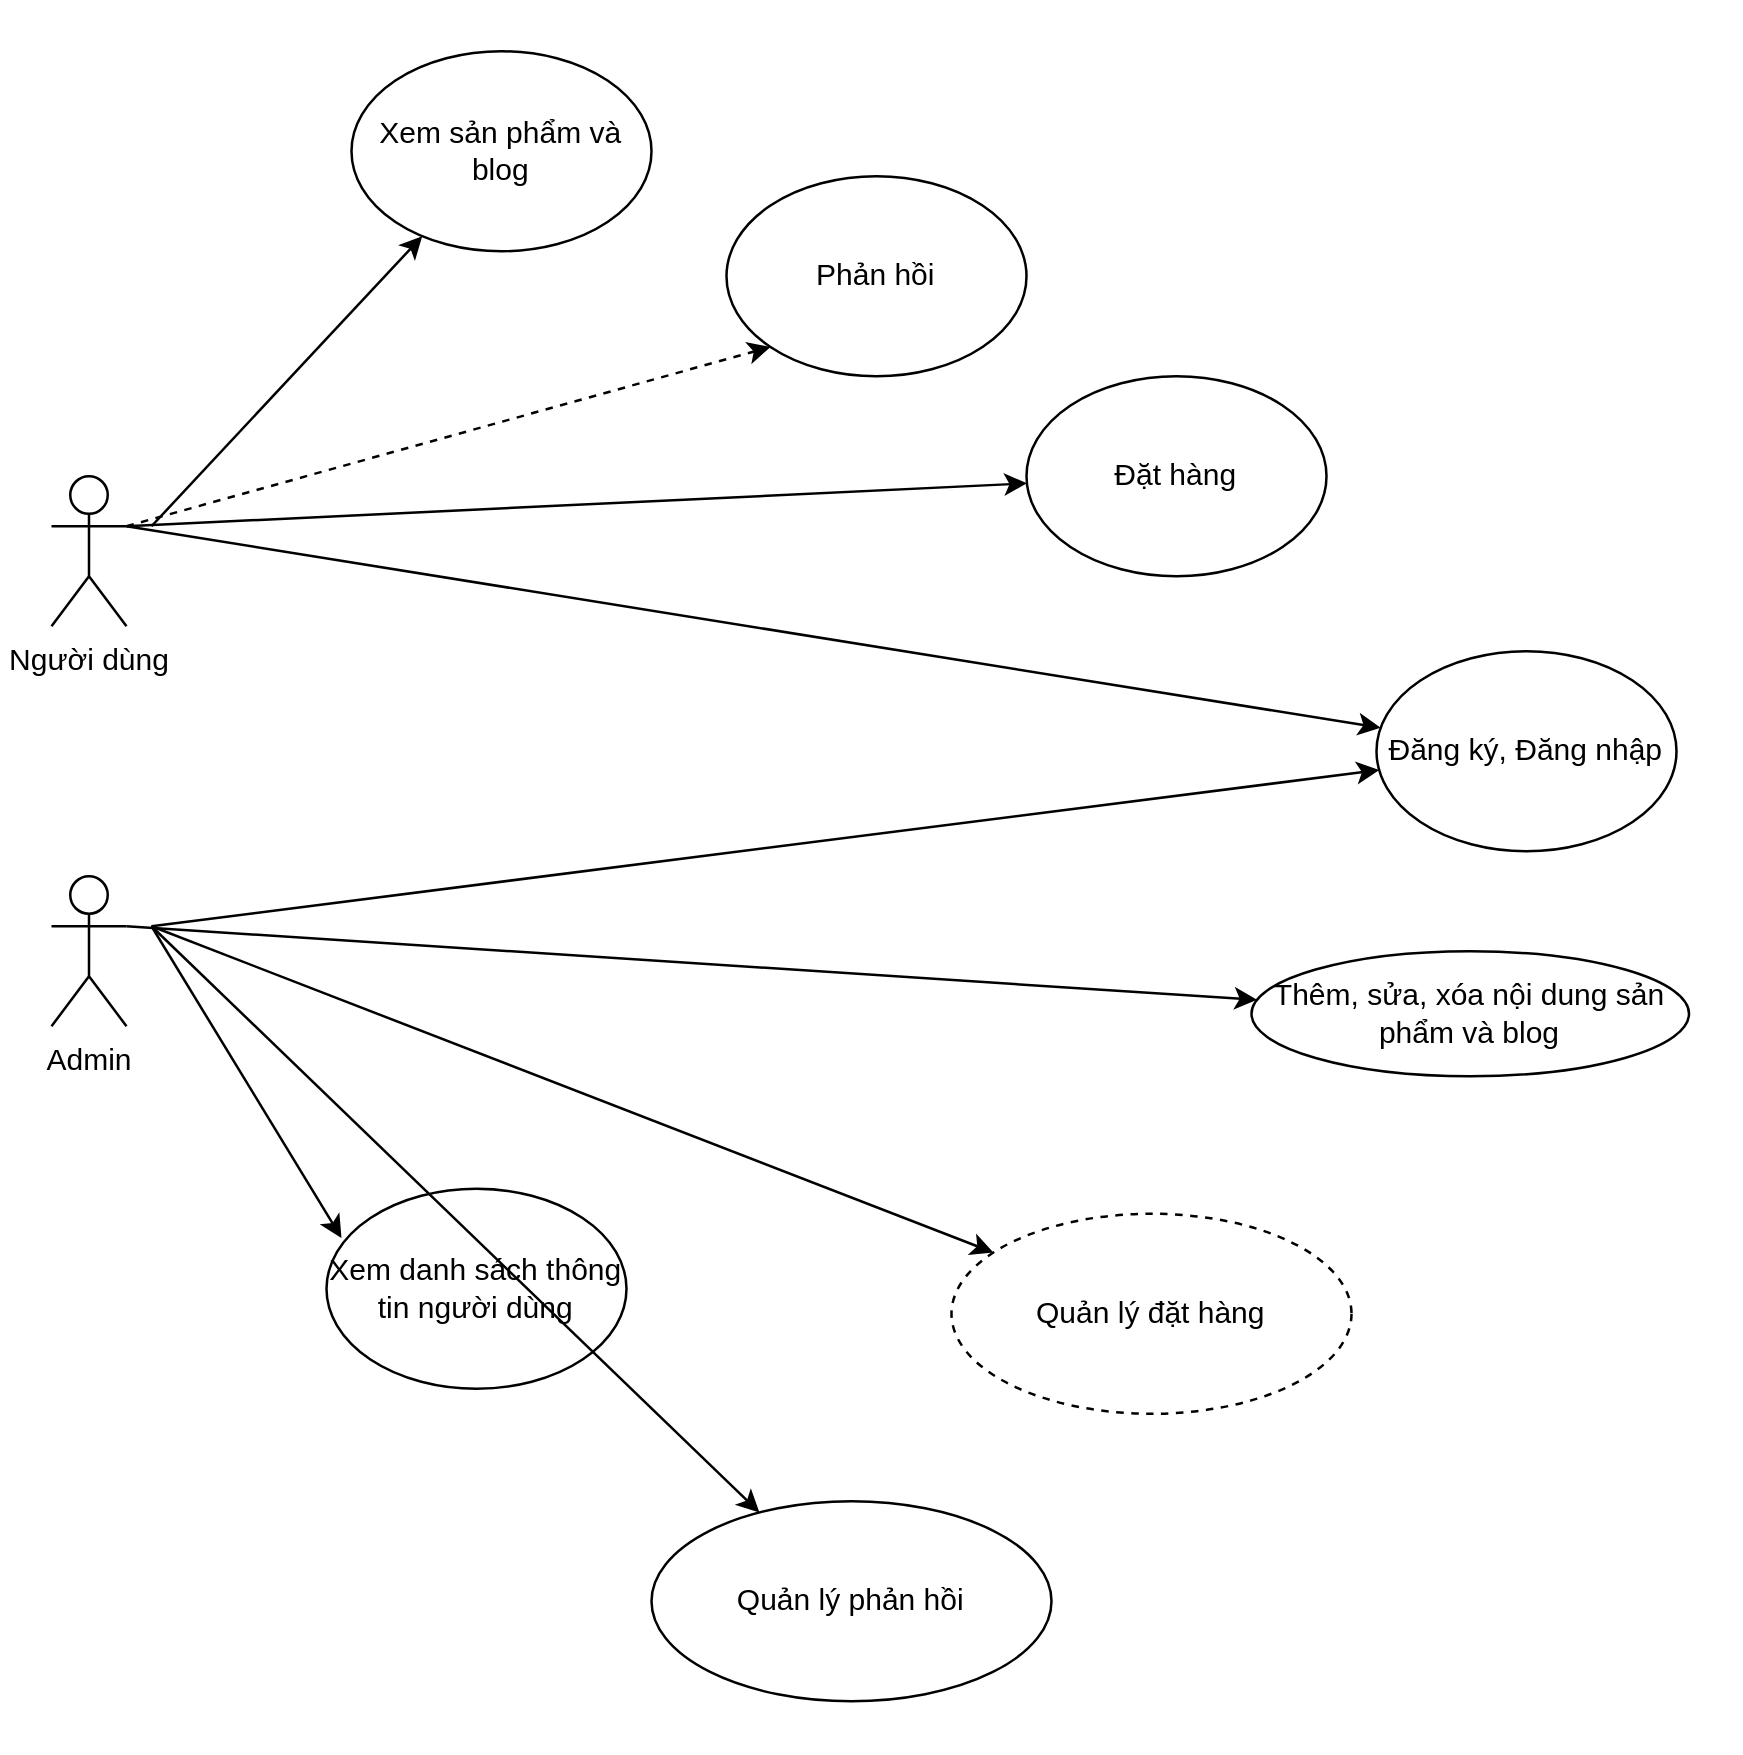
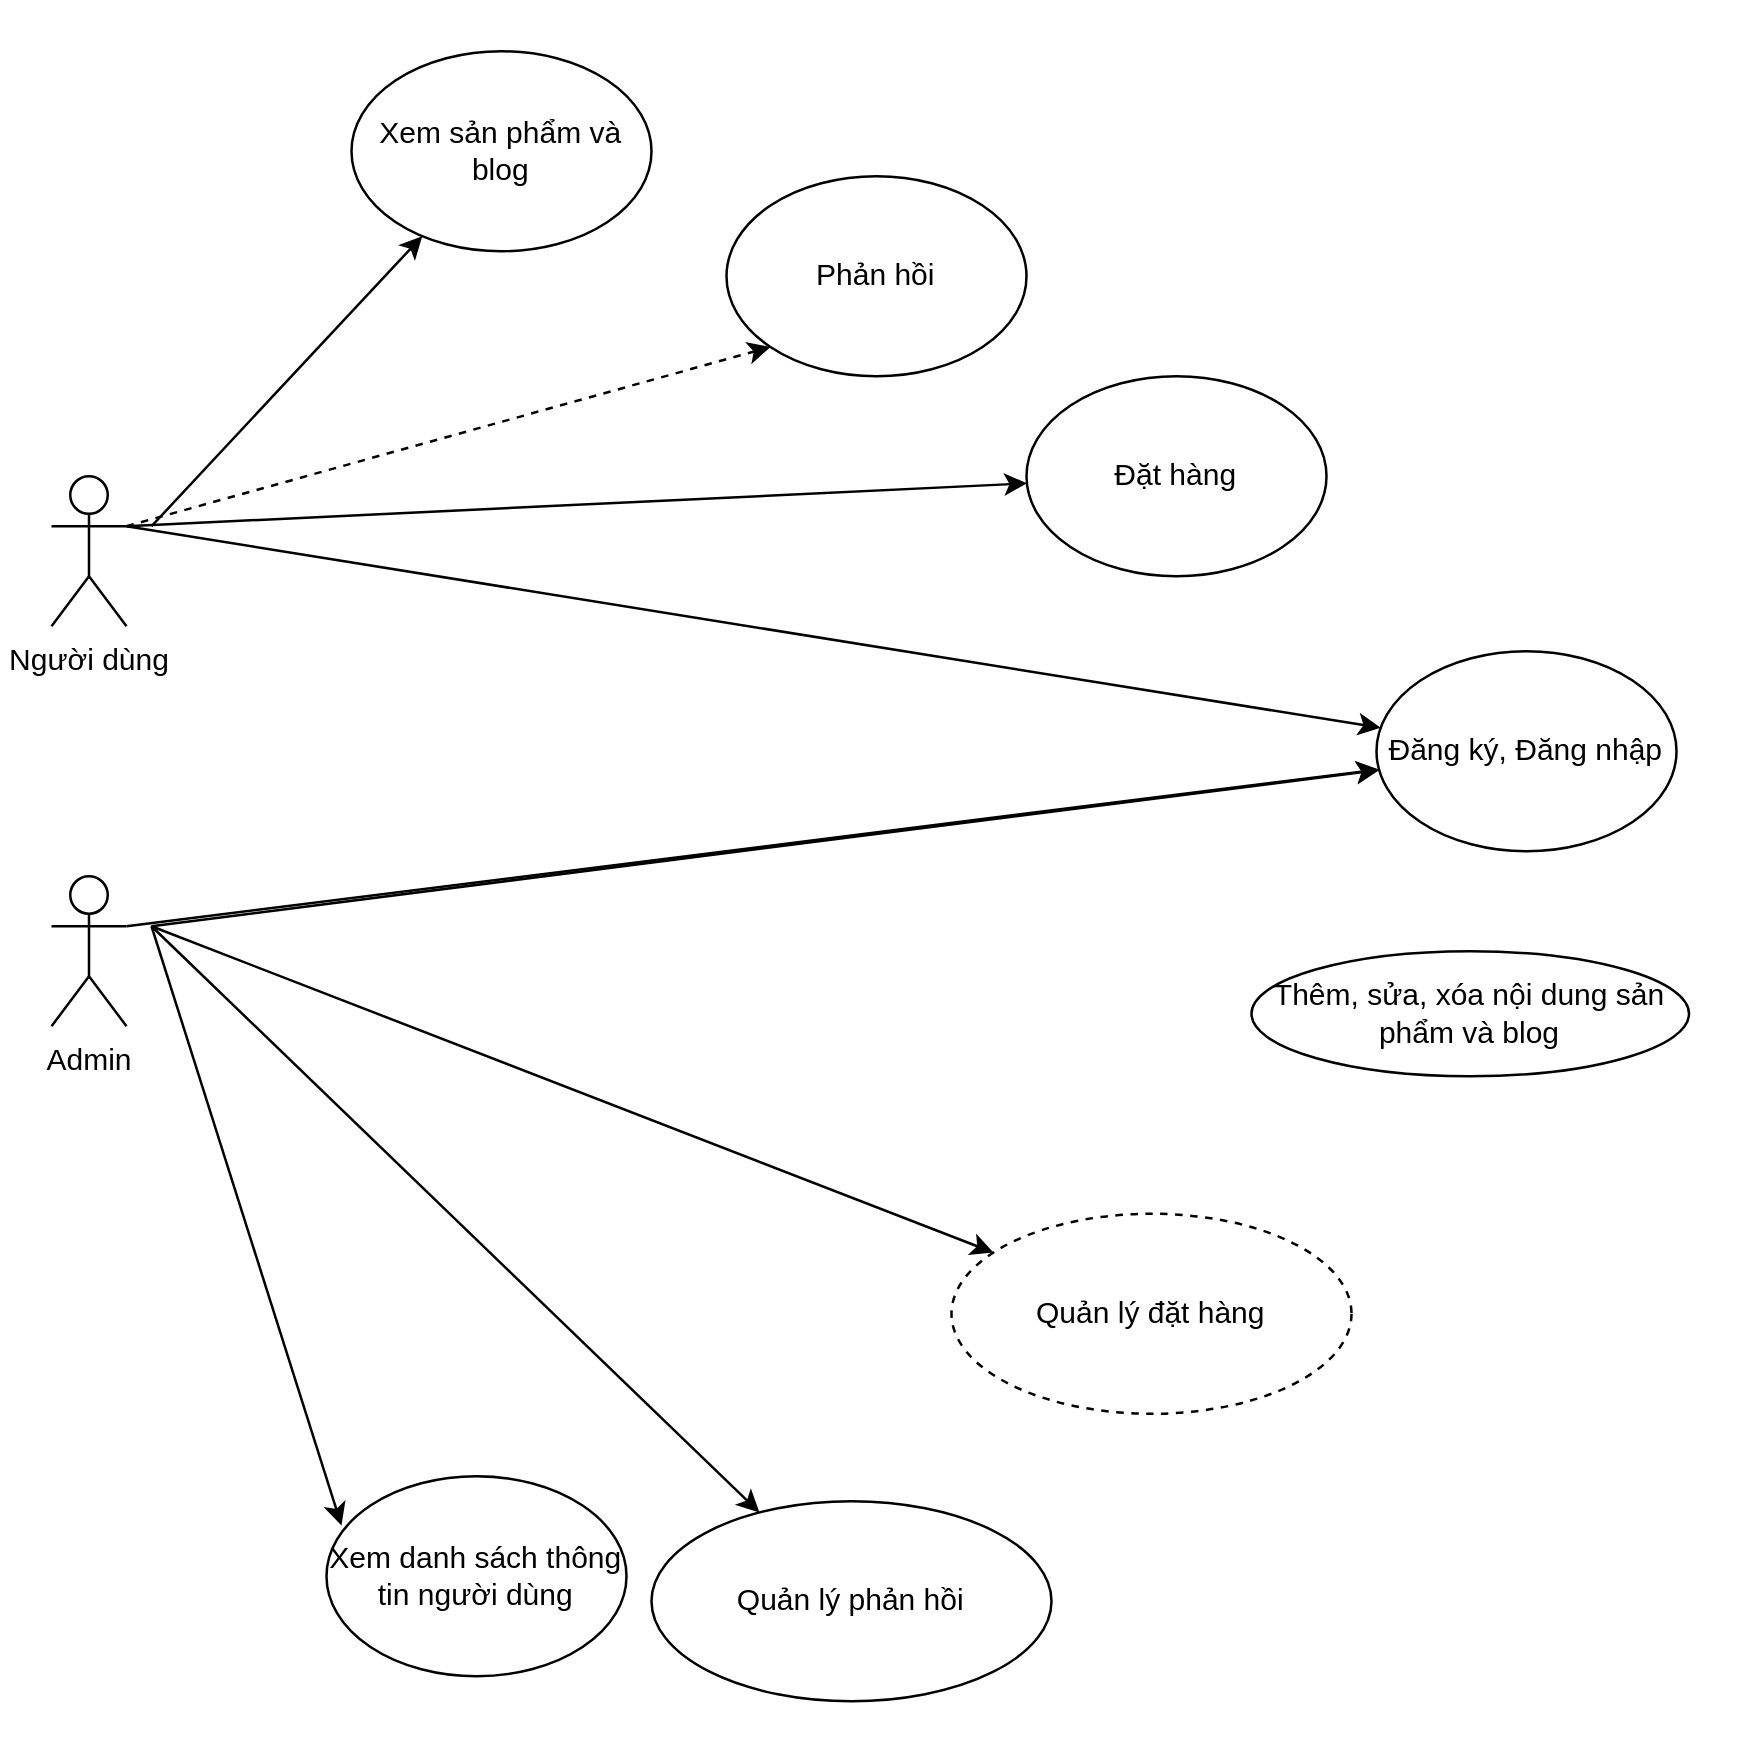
(705, 964) -> (156, 922)
(476, 1289) -> (476, 1576)
